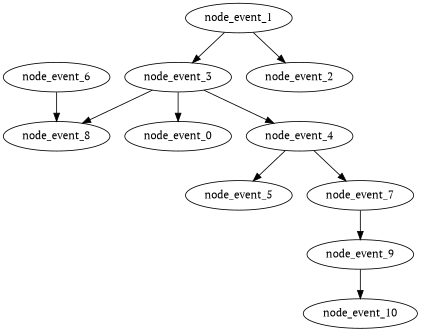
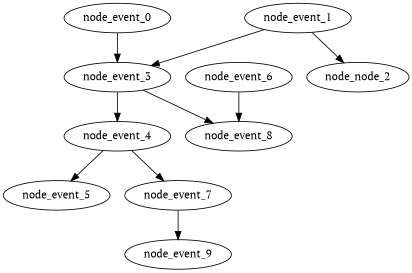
(300, 77) -> (358, 77)
(178, 103) -> (117, 44)
(360, 314) -> none
